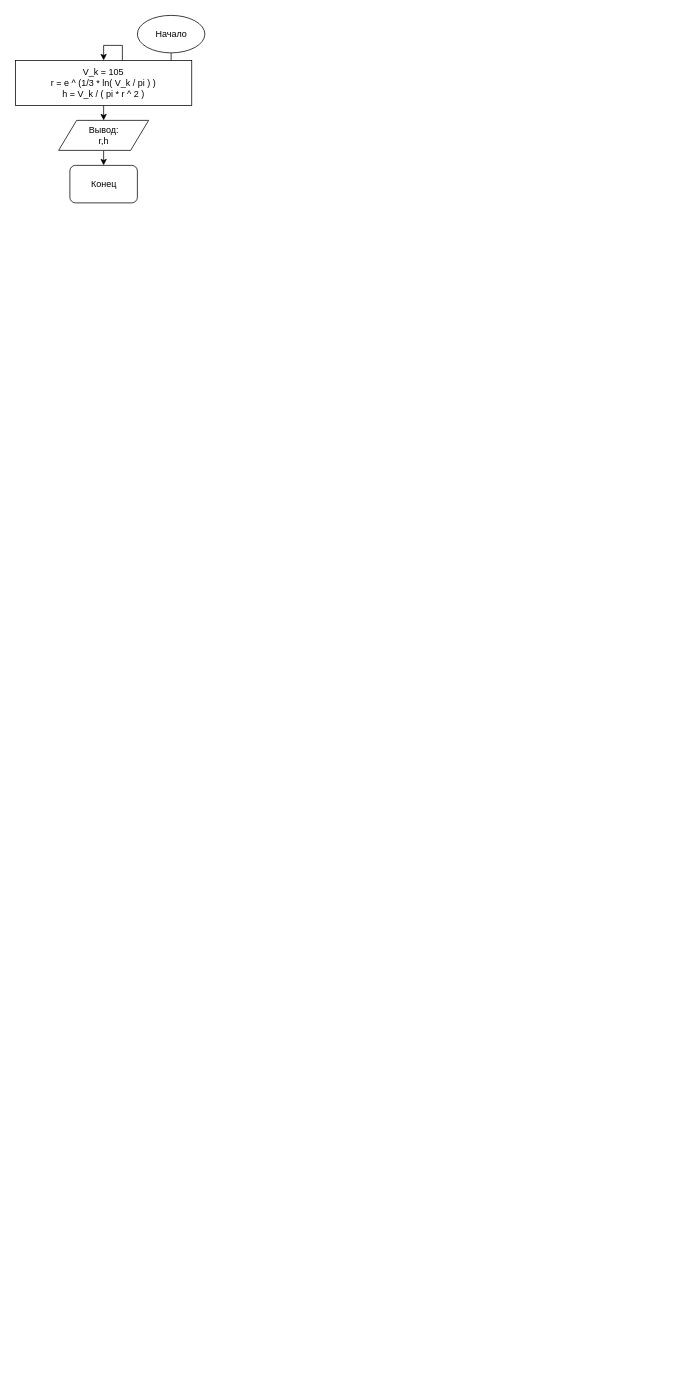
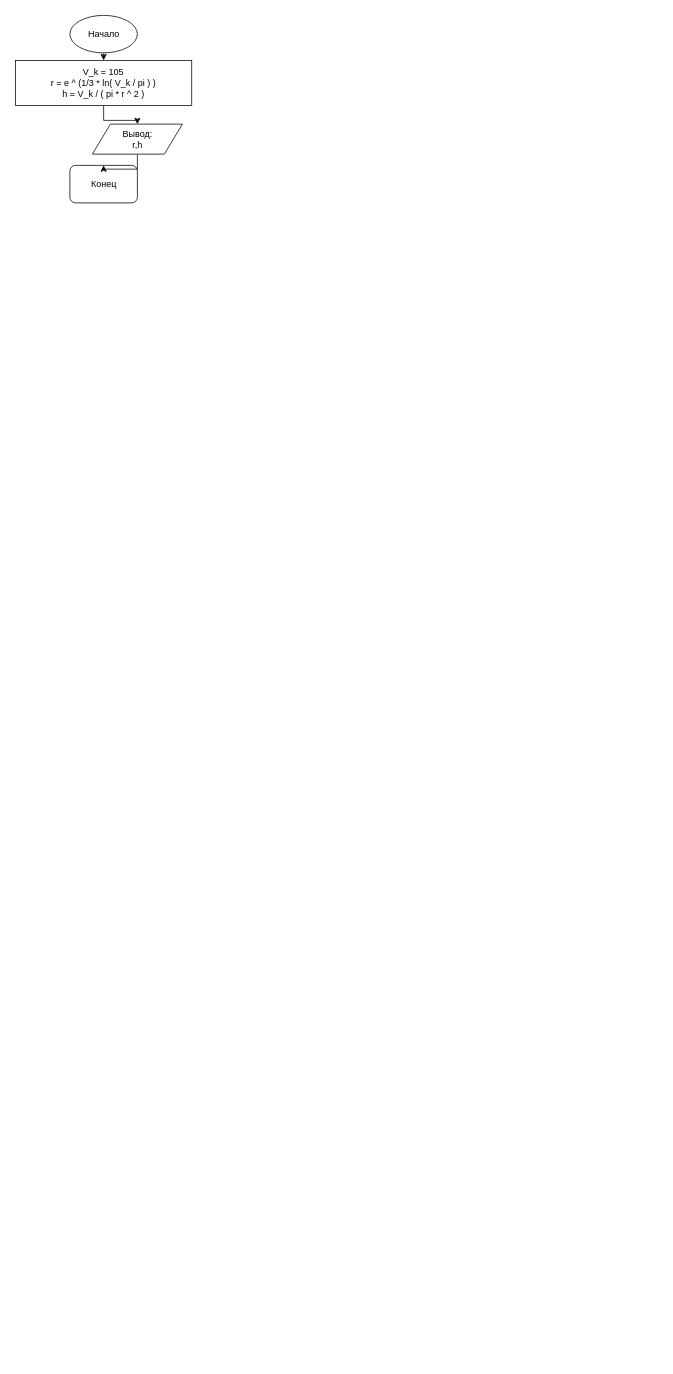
(171, 34) -> (104, 34)
(104, 135) -> (137, 139)
